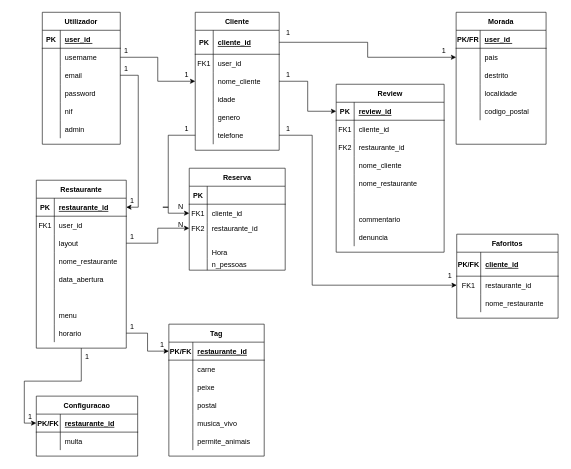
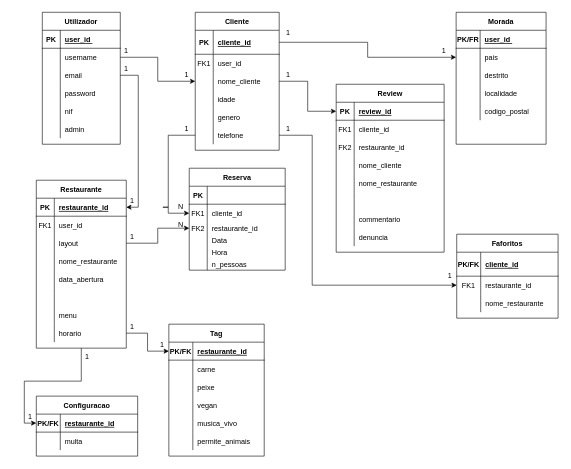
none -> (246, 240)
(209, 406) -> (207, 406)
